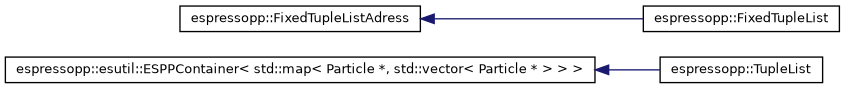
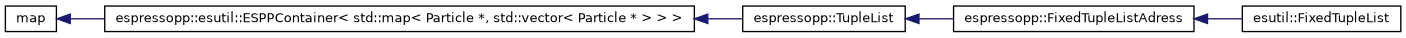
none -> (31, 19)
(741, 19) -> (1322, 19)
none -> (936, 19)
